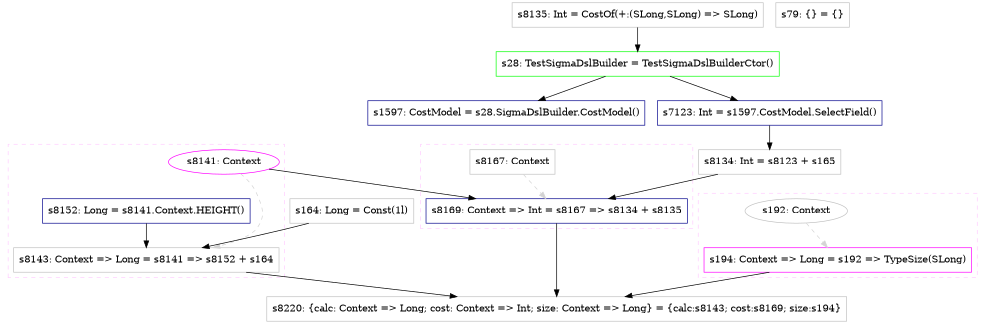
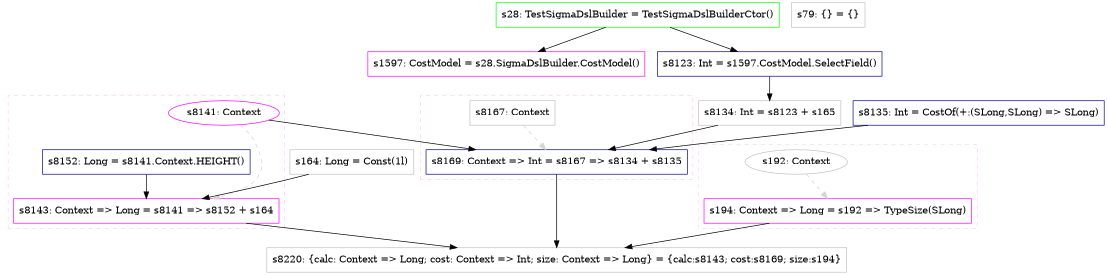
(638, 15) -> (979, 113)
(638, 36) -> (762, 137)
(506, 113) -> (506, 64)
(770, 113) -> (770, 64)
(146, 260) -> (146, 211)
